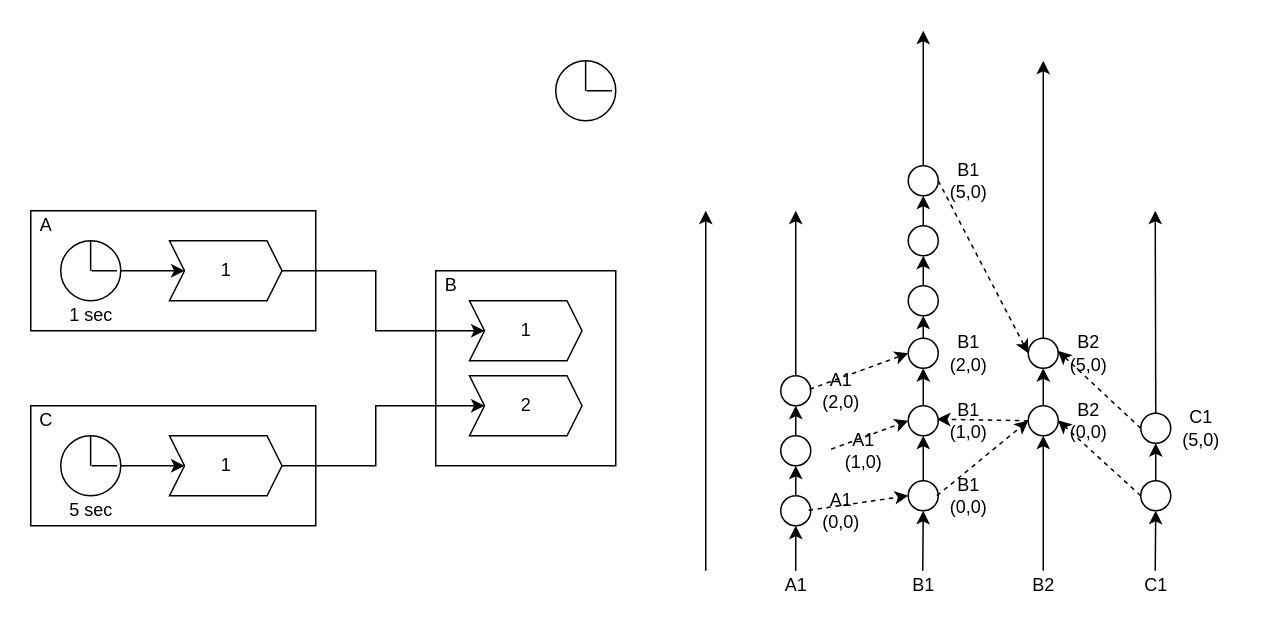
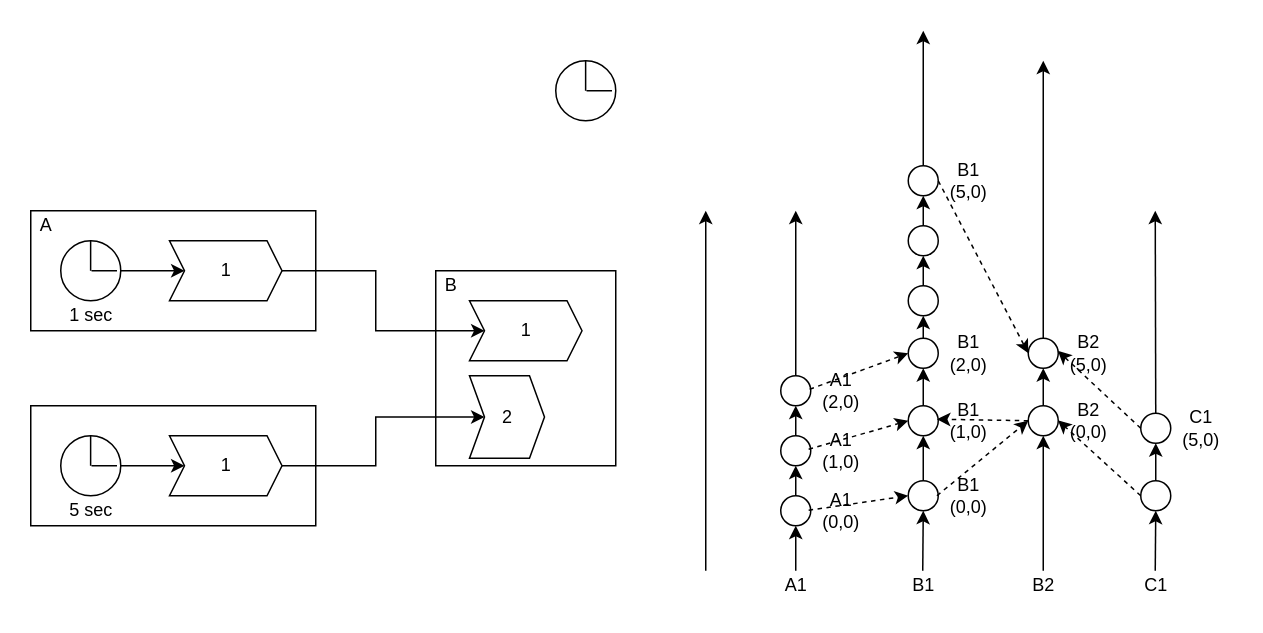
(526, 406) -> (507, 417)
(46, 421) -> none
(863, 451) -> (841, 451)
